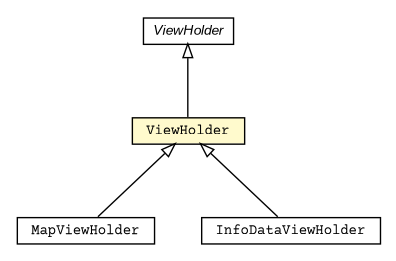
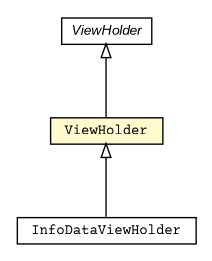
(85, 230) -> none
